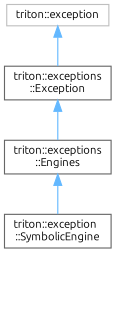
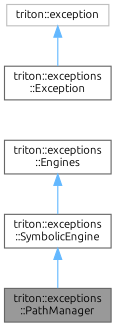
(58, 126) -> none
(58, 231) -> (58, 231)
none -> (58, 305)
